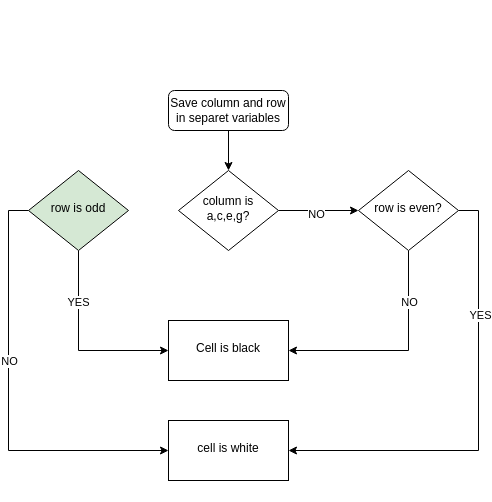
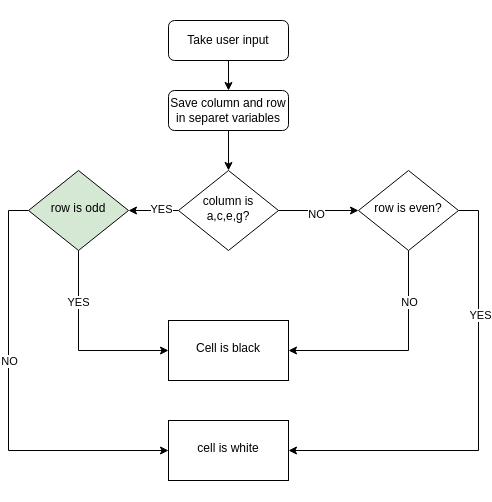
none -> (229, 41)
none -> (229, 80)
none -> (157, 211)
